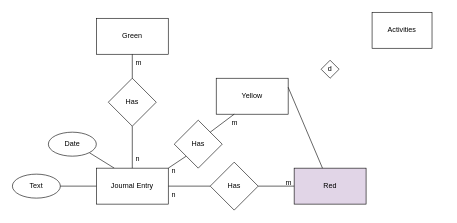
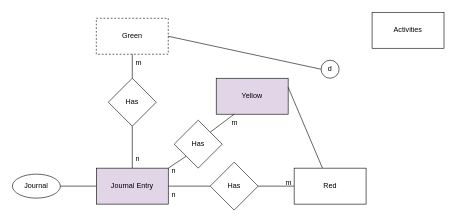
(402, 30) -> (408, 30)
(132, 36) -> (132, 36)
none -> (245, 53)
(330, 69) -> (330, 69)
(252, 96) -> (252, 96)
(72, 144) -> none
(102, 161) -> none
(36, 186) -> (36, 186)
(132, 186) -> (132, 186)
(330, 186) -> (330, 186)
